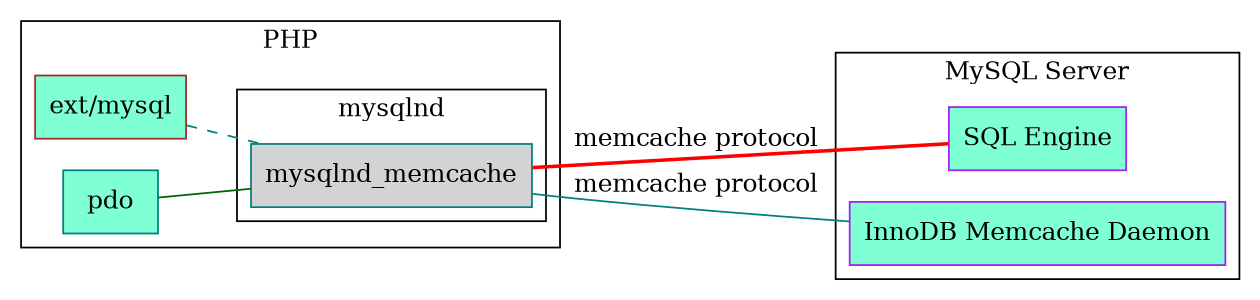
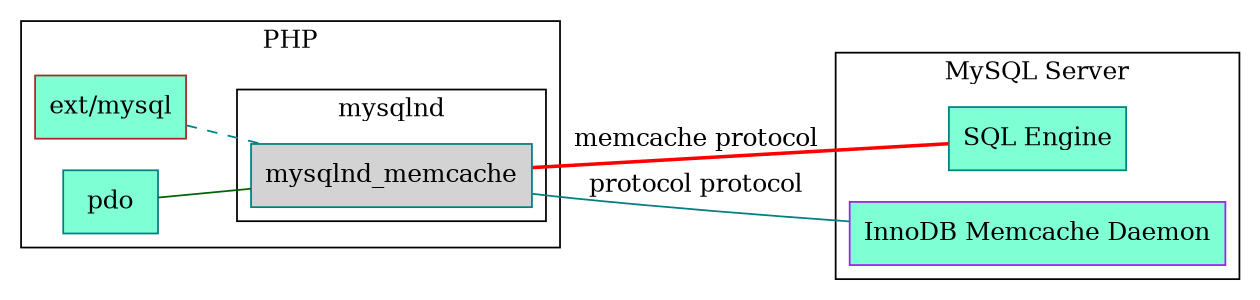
(1038, 139) -> (1038, 139)
(696, 185) -> (696, 185)
